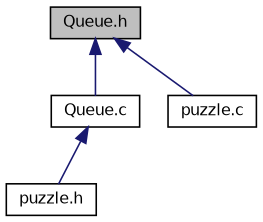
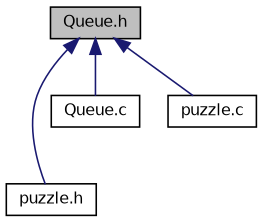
(70, 163) -> (33, 113)
